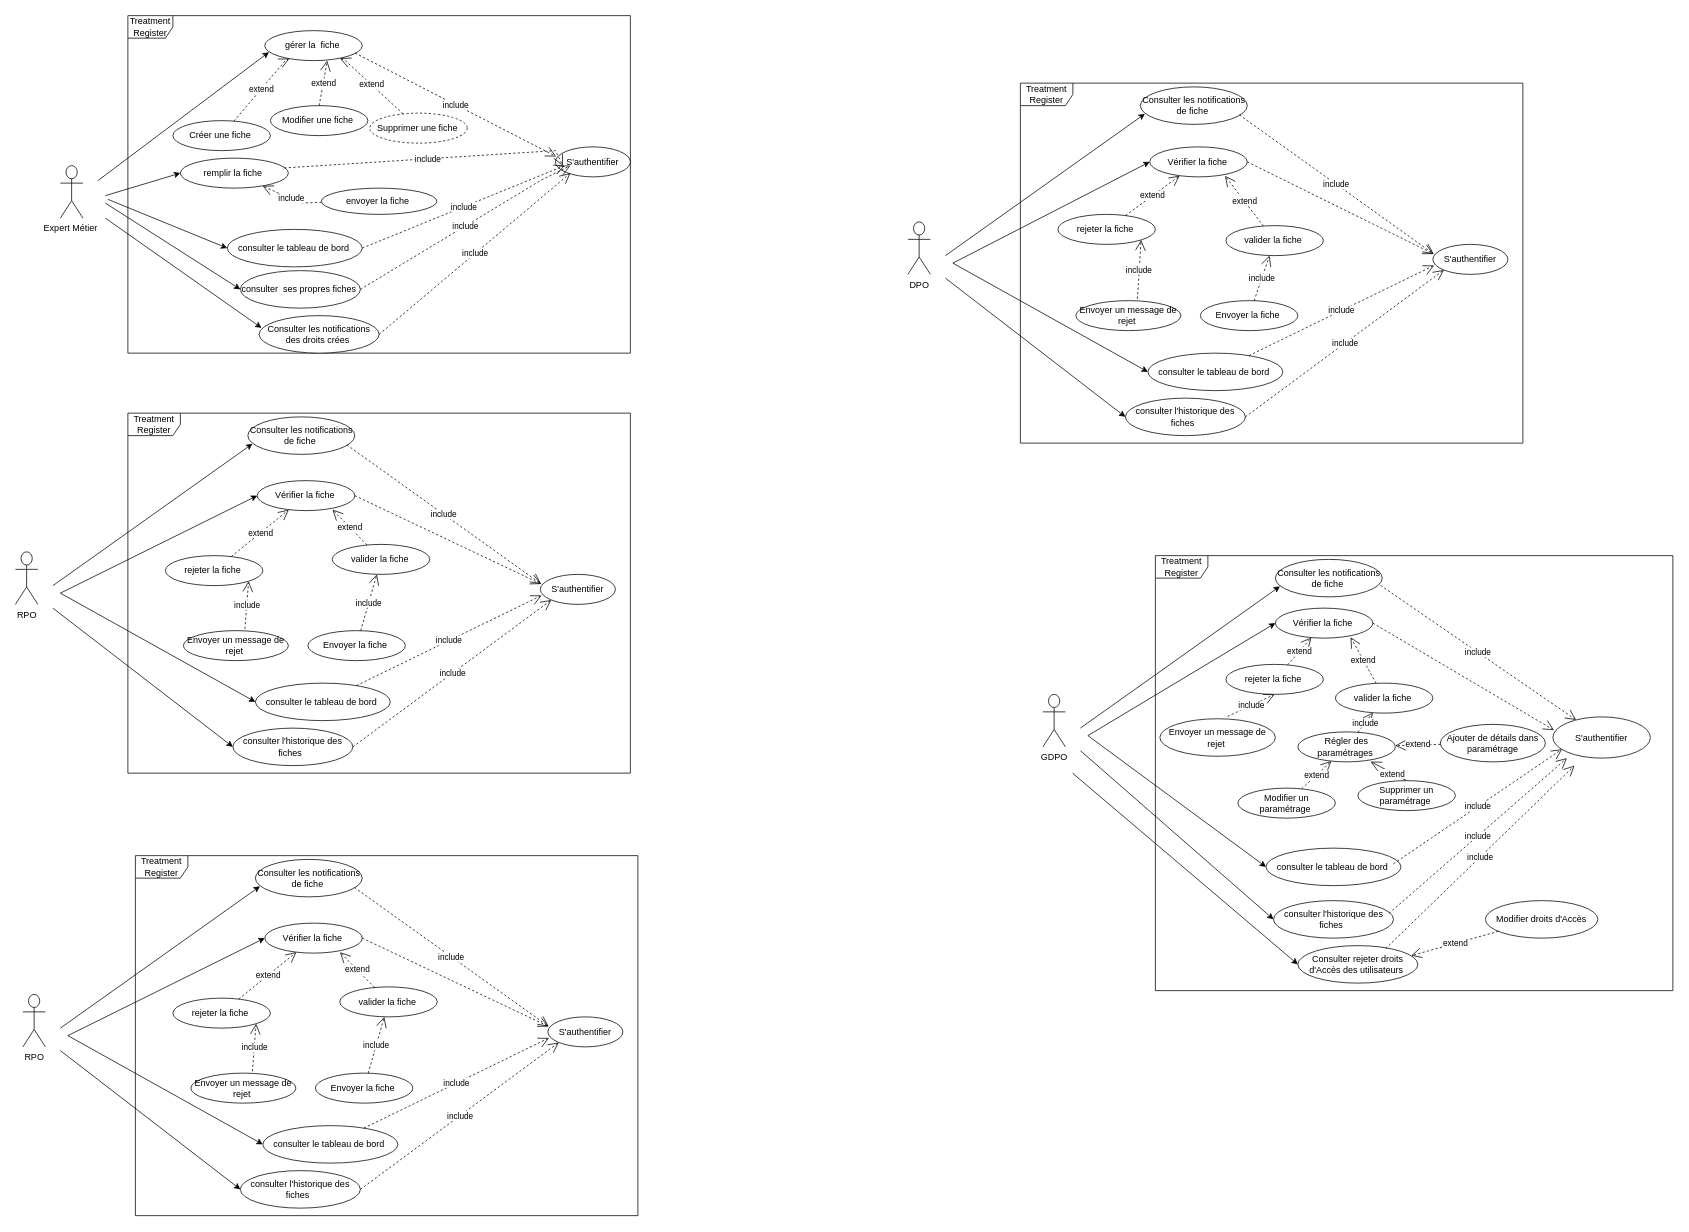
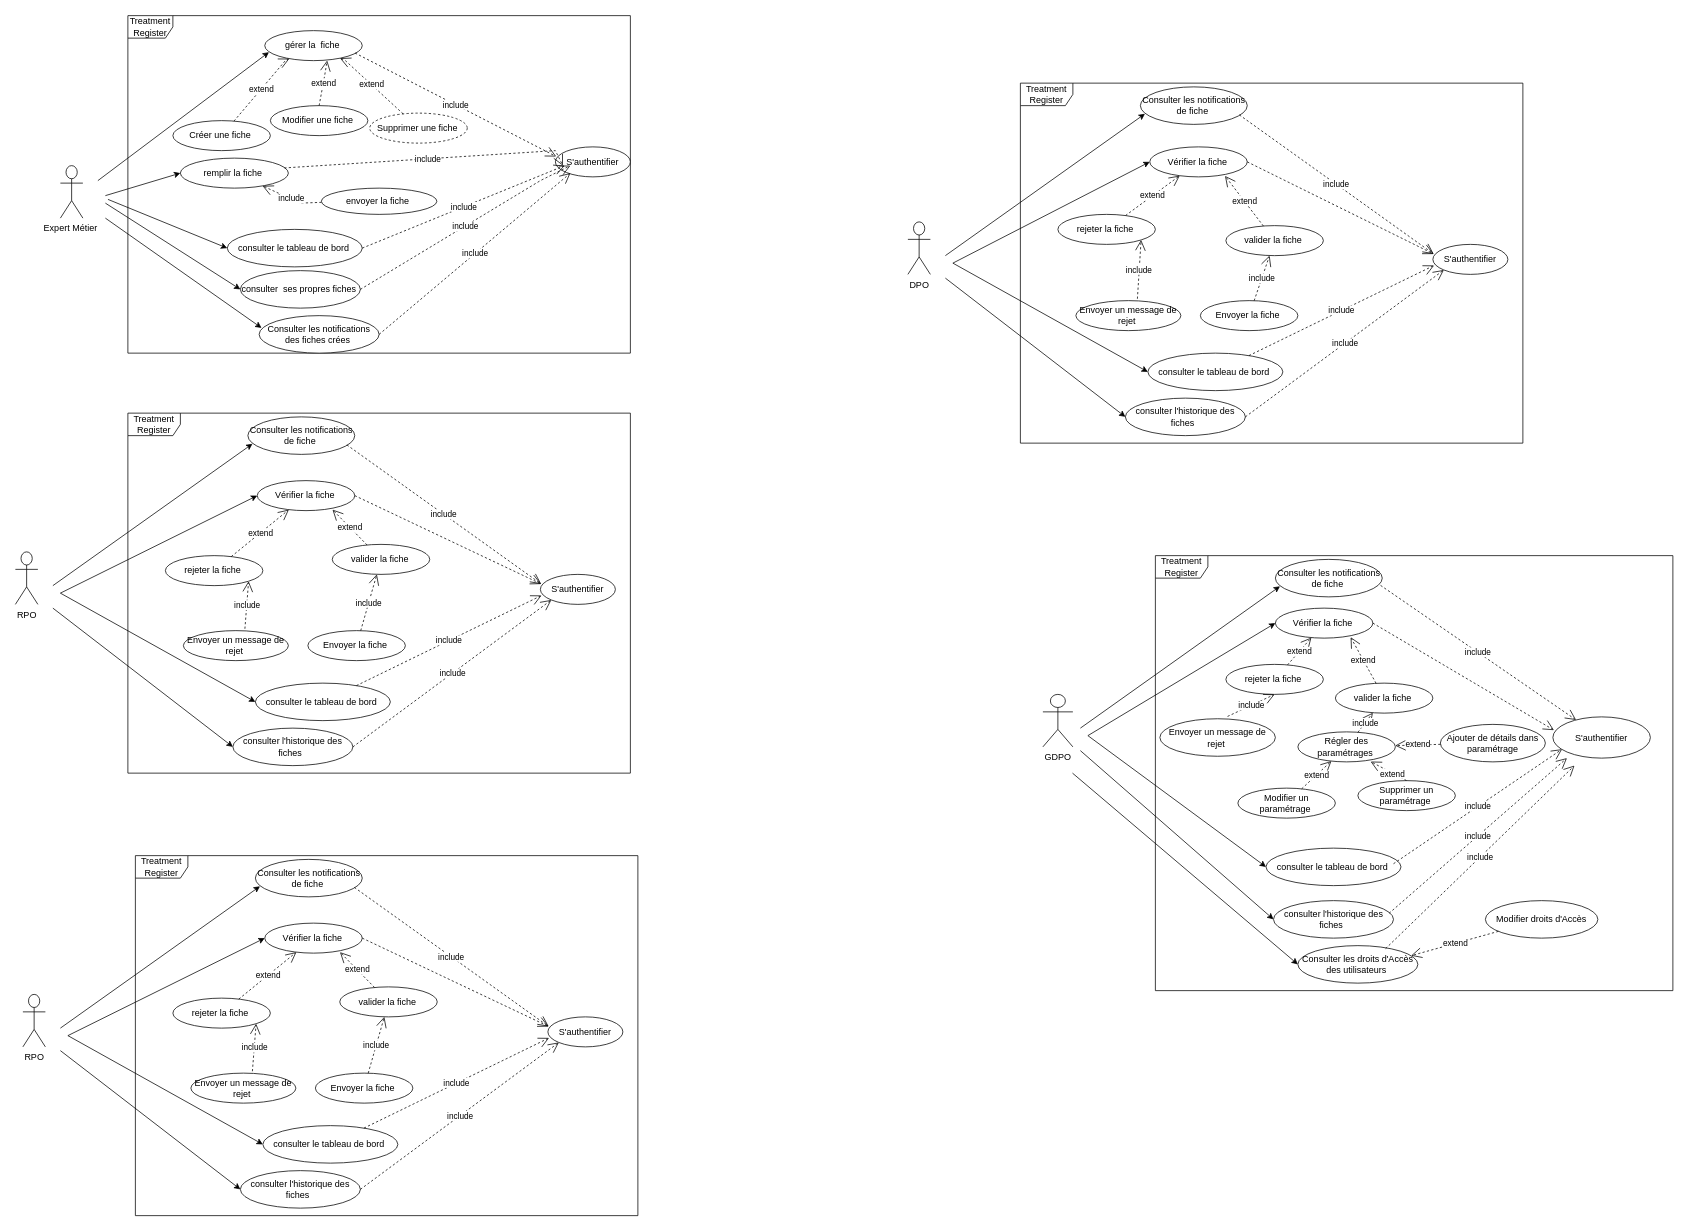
(319, 334) -> (319, 334)
(1054, 720) -> (1058, 720)
(1379, 766) -> (1379, 766)
(1358, 964) -> (1358, 964)
